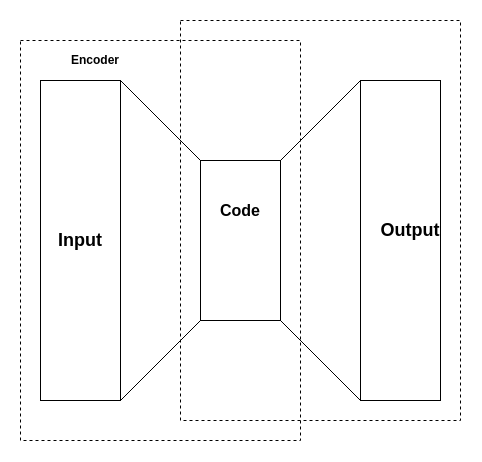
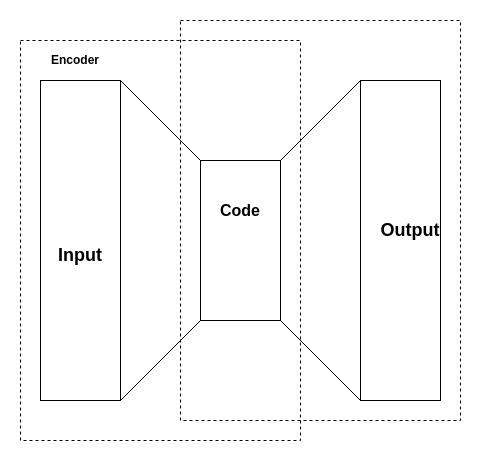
(96, 61) -> (76, 61)
(81, 241) -> (81, 256)
